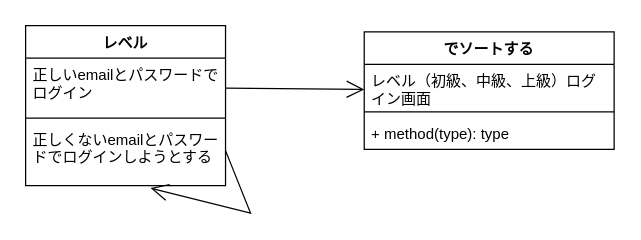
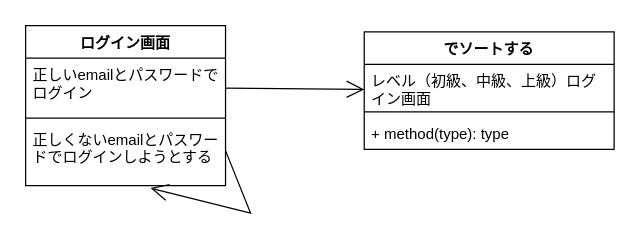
(126, 43) -> (126, 43)
